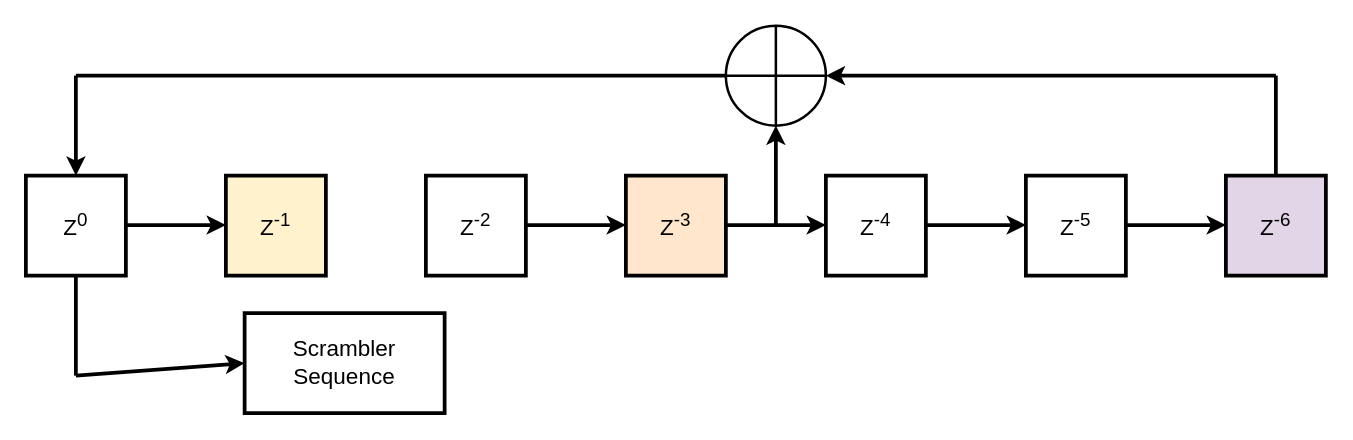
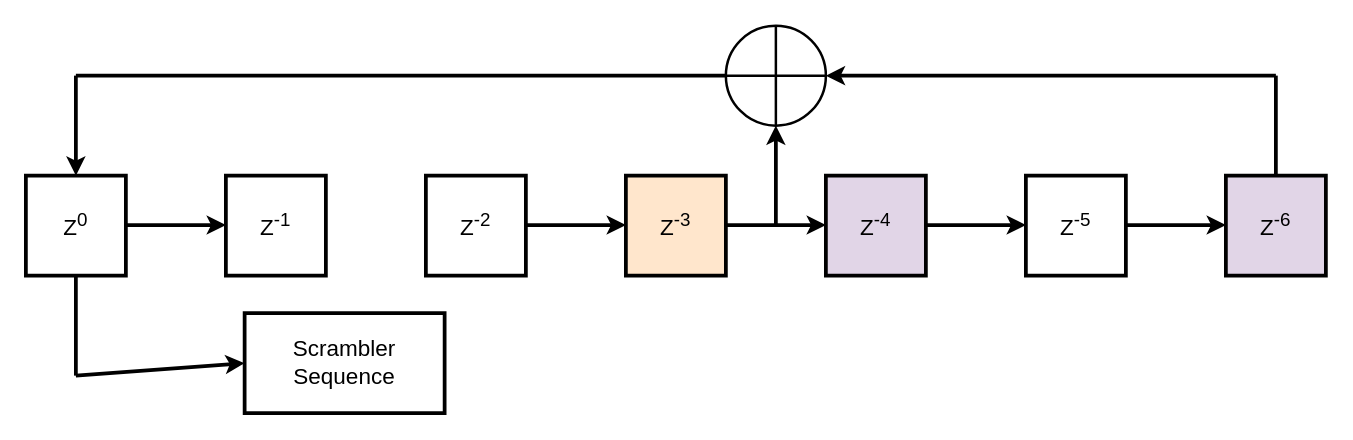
(276, 226) -> (276, 226)
(876, 226) -> (876, 226)
